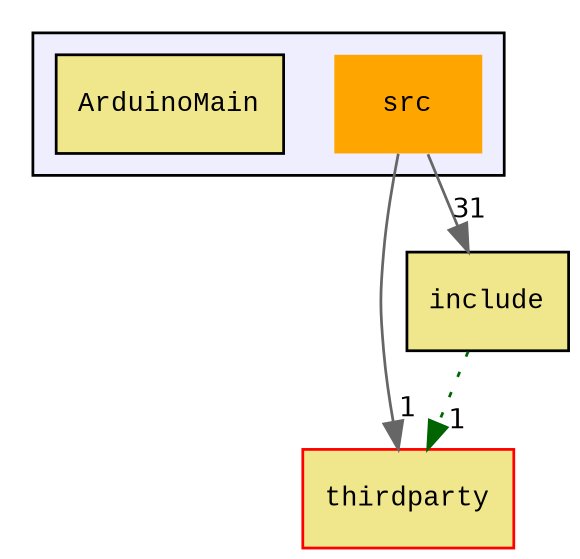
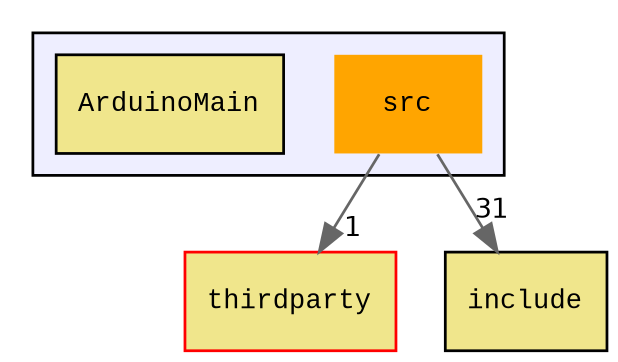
(453, 387) -> none
